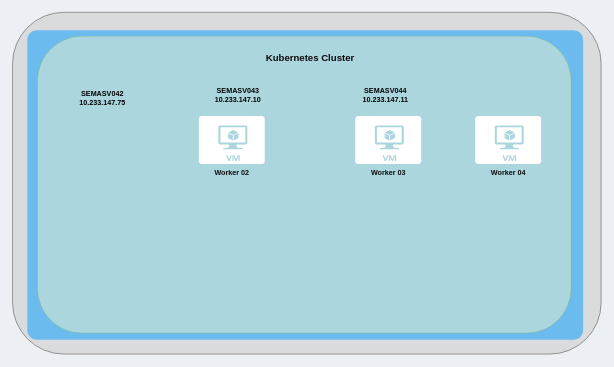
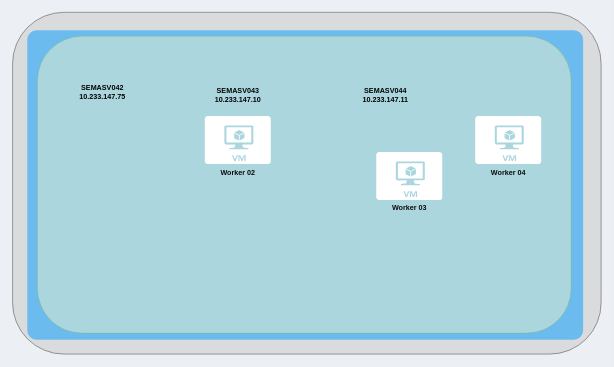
(311, 57) -> none
(102, 98) -> (102, 92)
(232, 140) -> (238, 140)
(389, 140) -> (410, 176)
